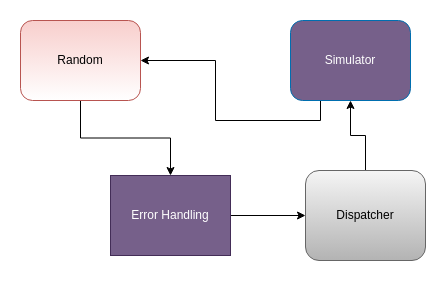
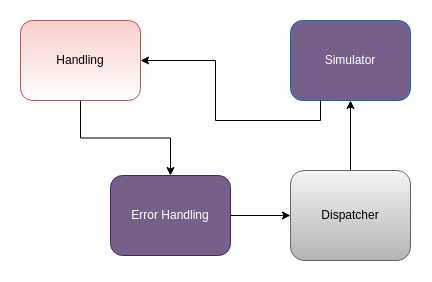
(81, 61) -> (81, 61)
(171, 216) -> (171, 216)
(366, 216) -> (351, 216)
